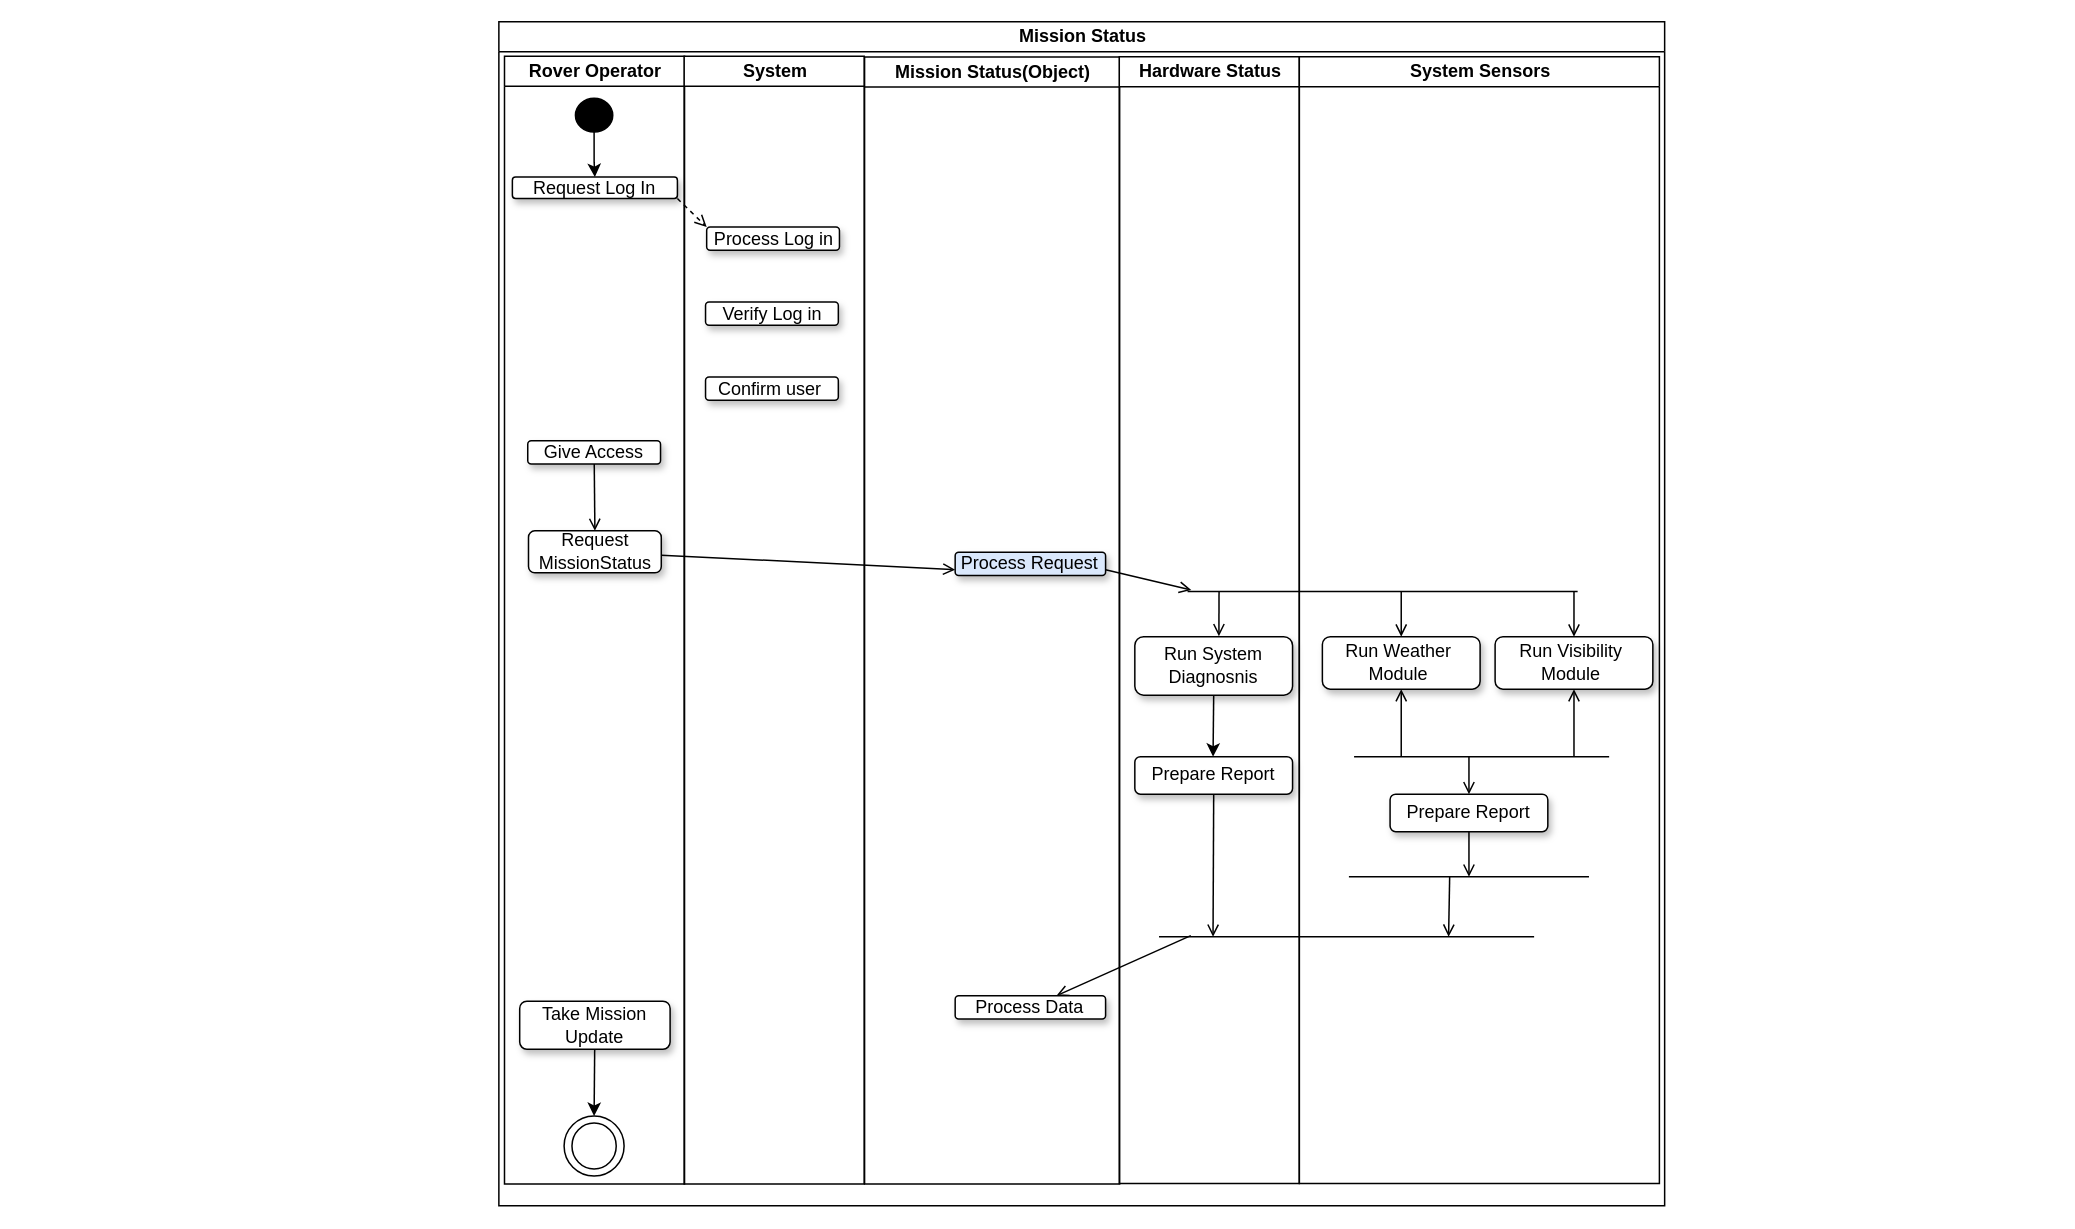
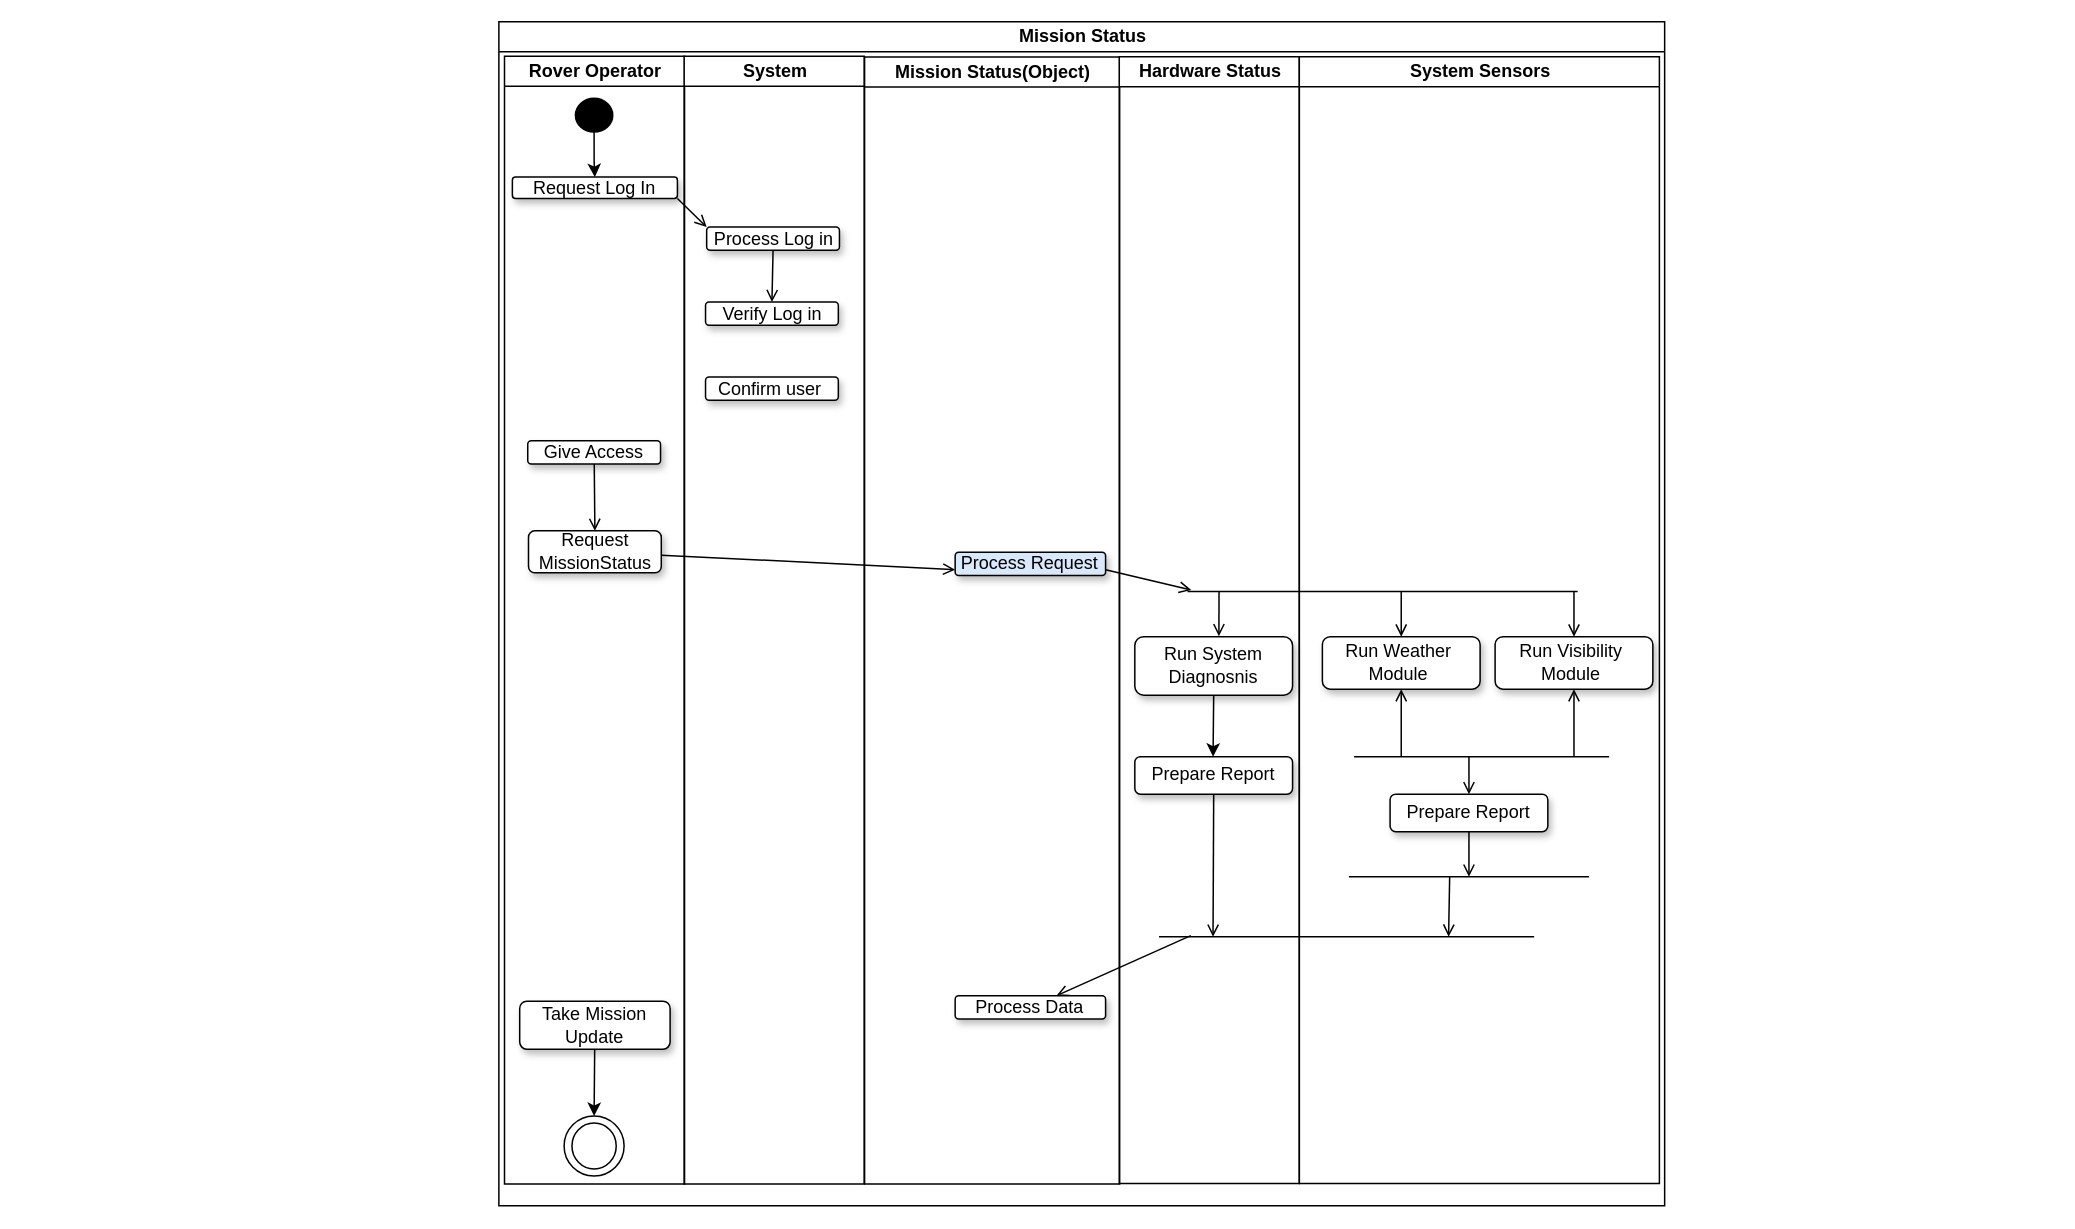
(691, 212) -> (691, 212)
none -> (772, 274)
